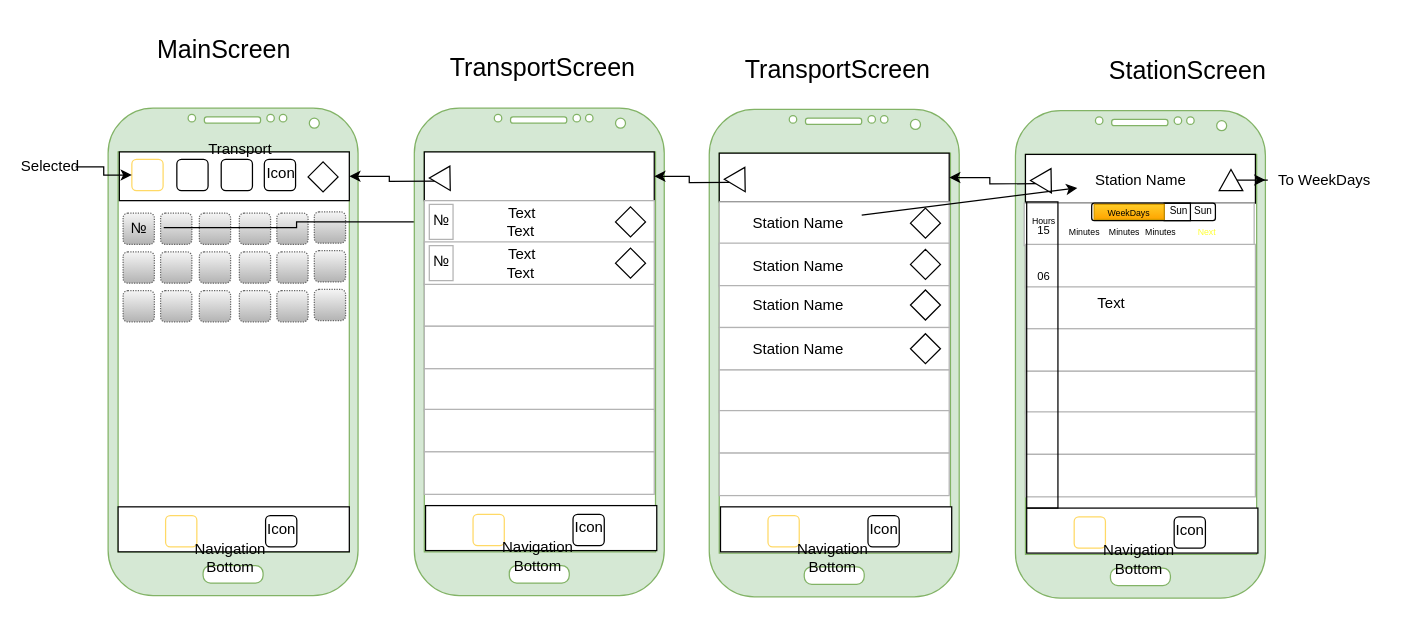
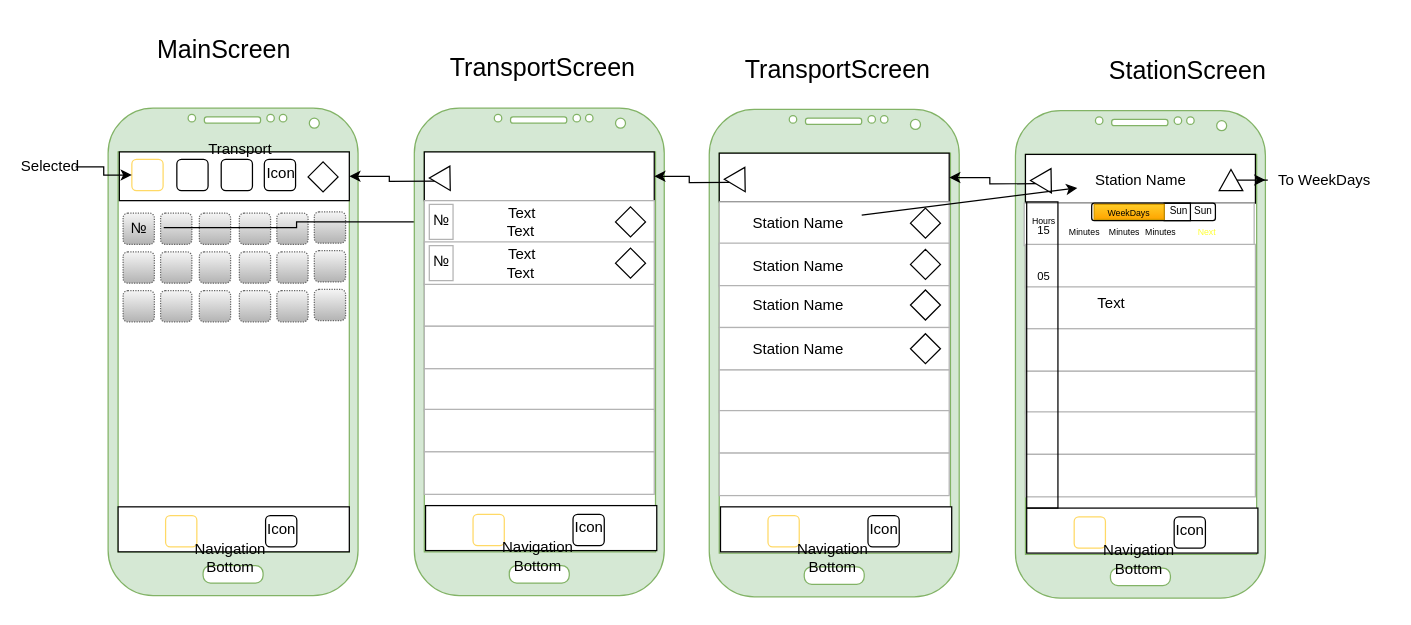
(1044, 276) -> (1044, 276)
